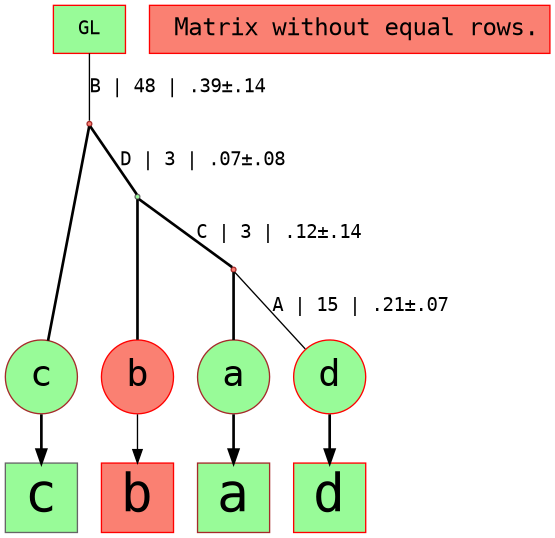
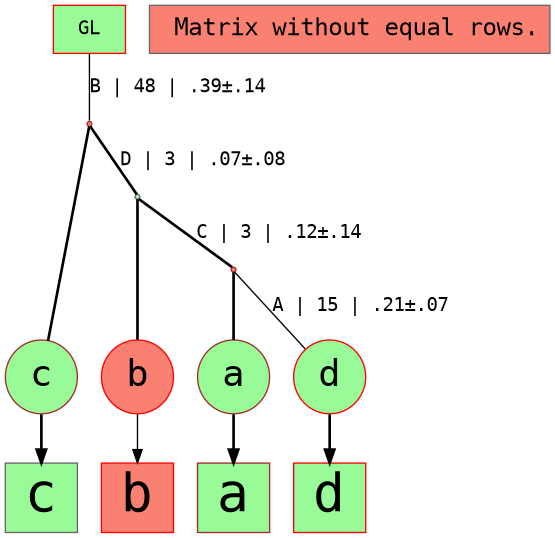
(350, 29) -> (350, 29)
